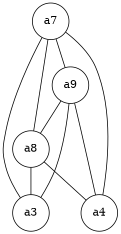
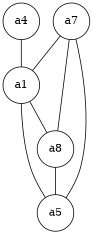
(70, 85) -> (21, 85)
(106, 107) -> none
(65, 181) -> none
(31, 213) -> (55, 213)
